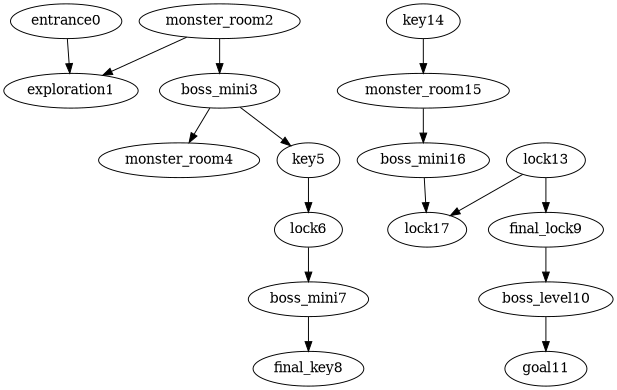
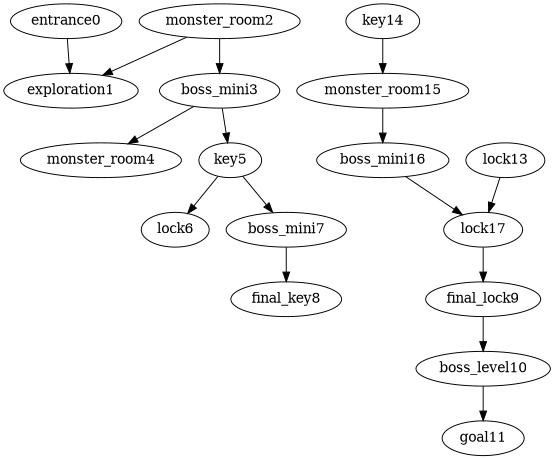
(546, 190) -> (483, 260)
(308, 260) -> (255, 190)
